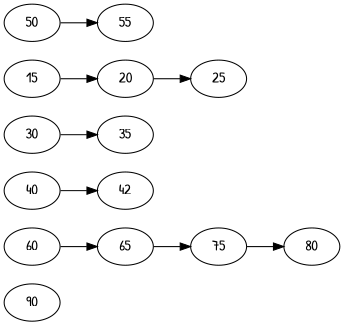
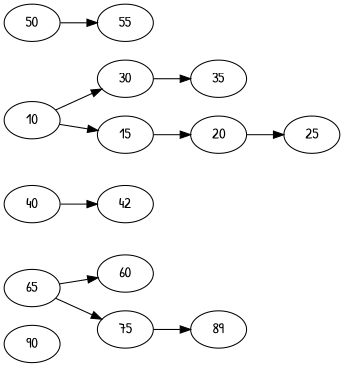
none -> (32, 120)
(74, 247) -> (74, 282)
(312, 247) -> (219, 329)
